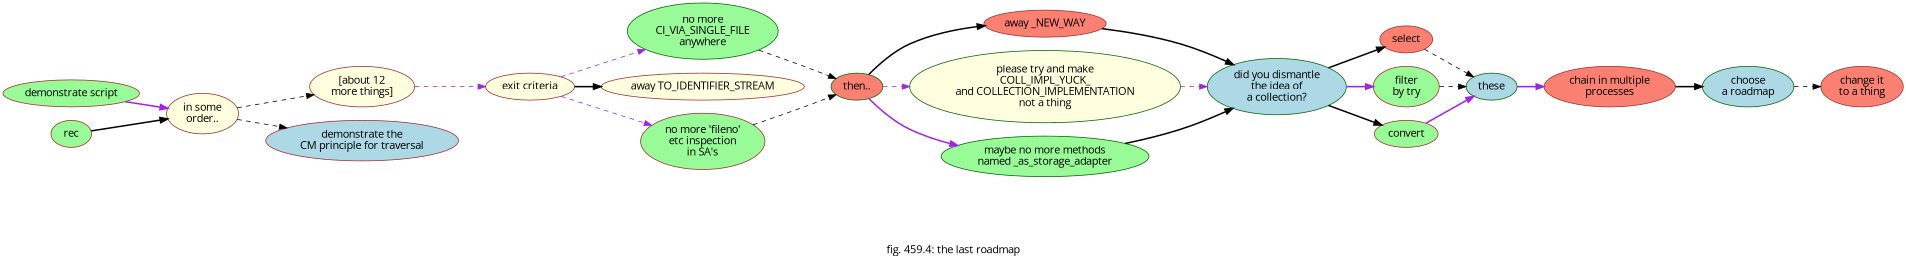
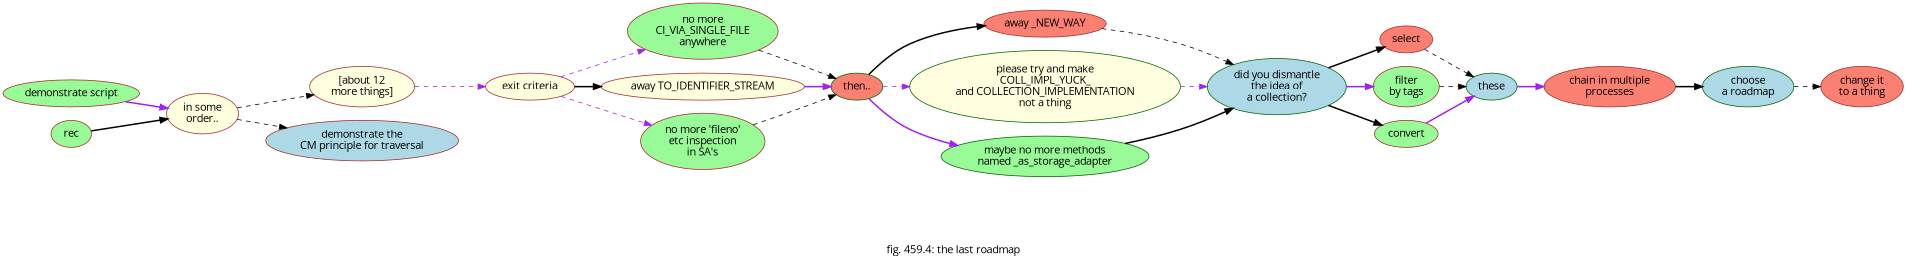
(703, 31) -> (703, 31)
(1165, 40) -> (1165, 40)
none -> (814, 87)
(1406, 87) -> (1406, 87)
